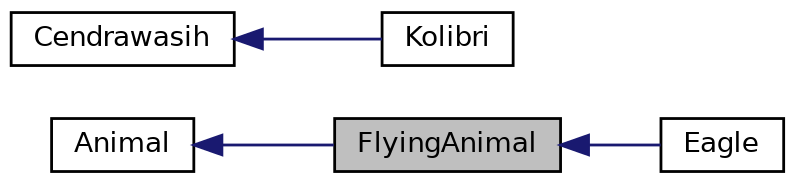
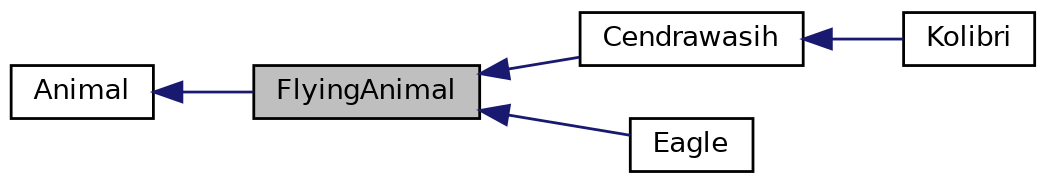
none -> (544, 63)
